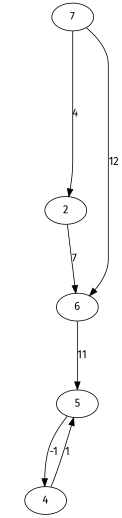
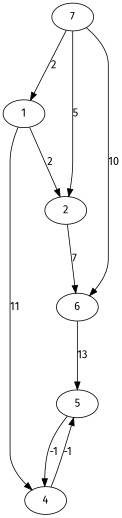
none -> (24, 114)
(75, 114) -> (75, 114)
(114, 162) -> (114, 162)
(82, 355) -> (82, 355)
(68, 452) -> (68, 452)
